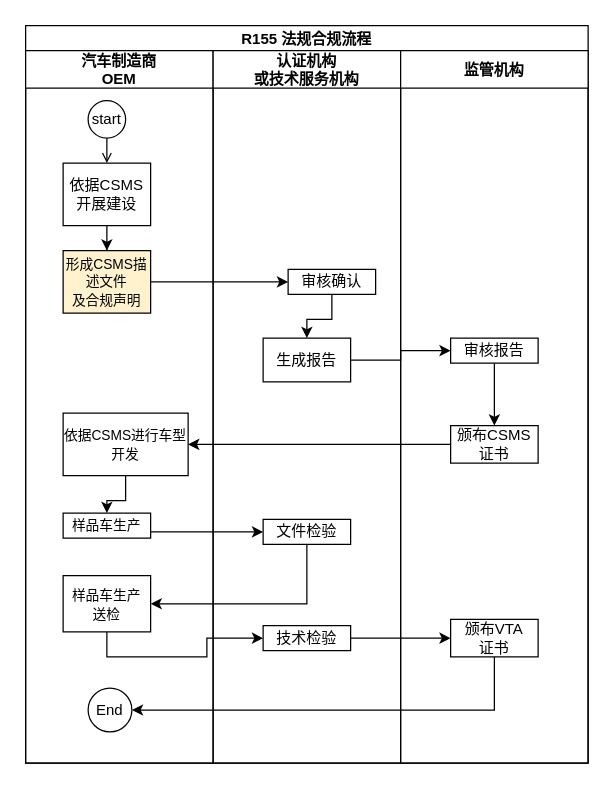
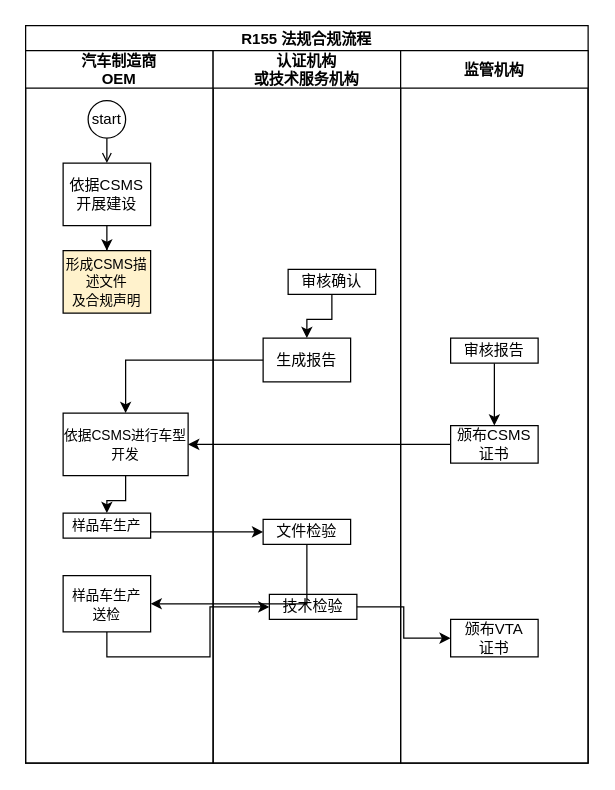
(216, 282) -> none
(374, 360) -> (172, 360)
(307, 638) -> (313, 607)
(110, 710) -> none
(344, 710) -> none
